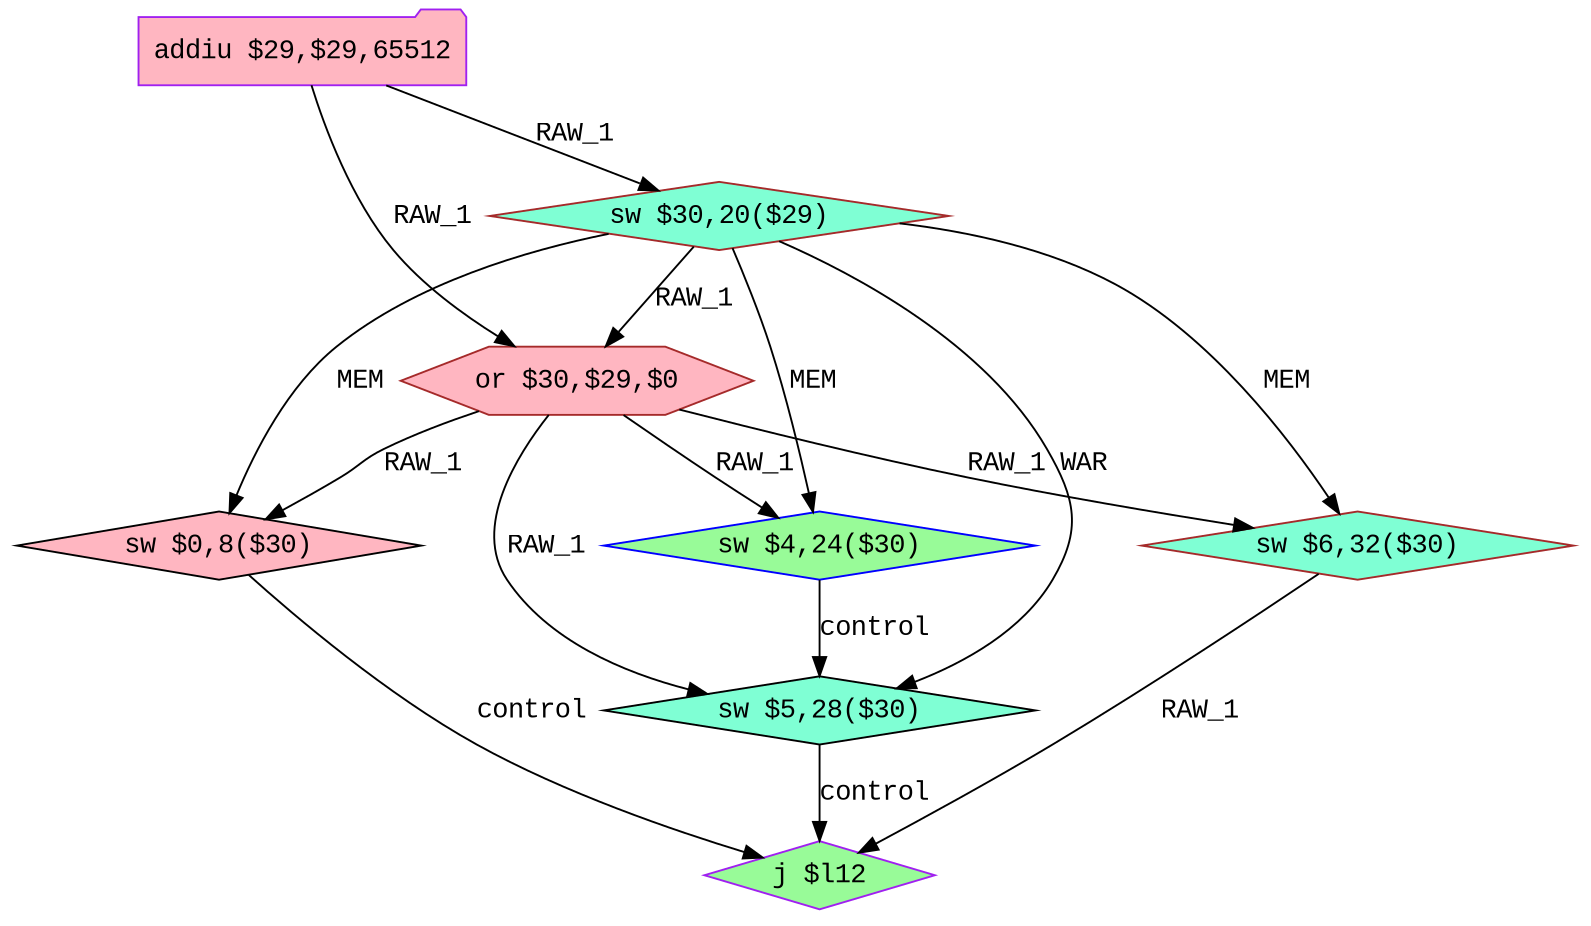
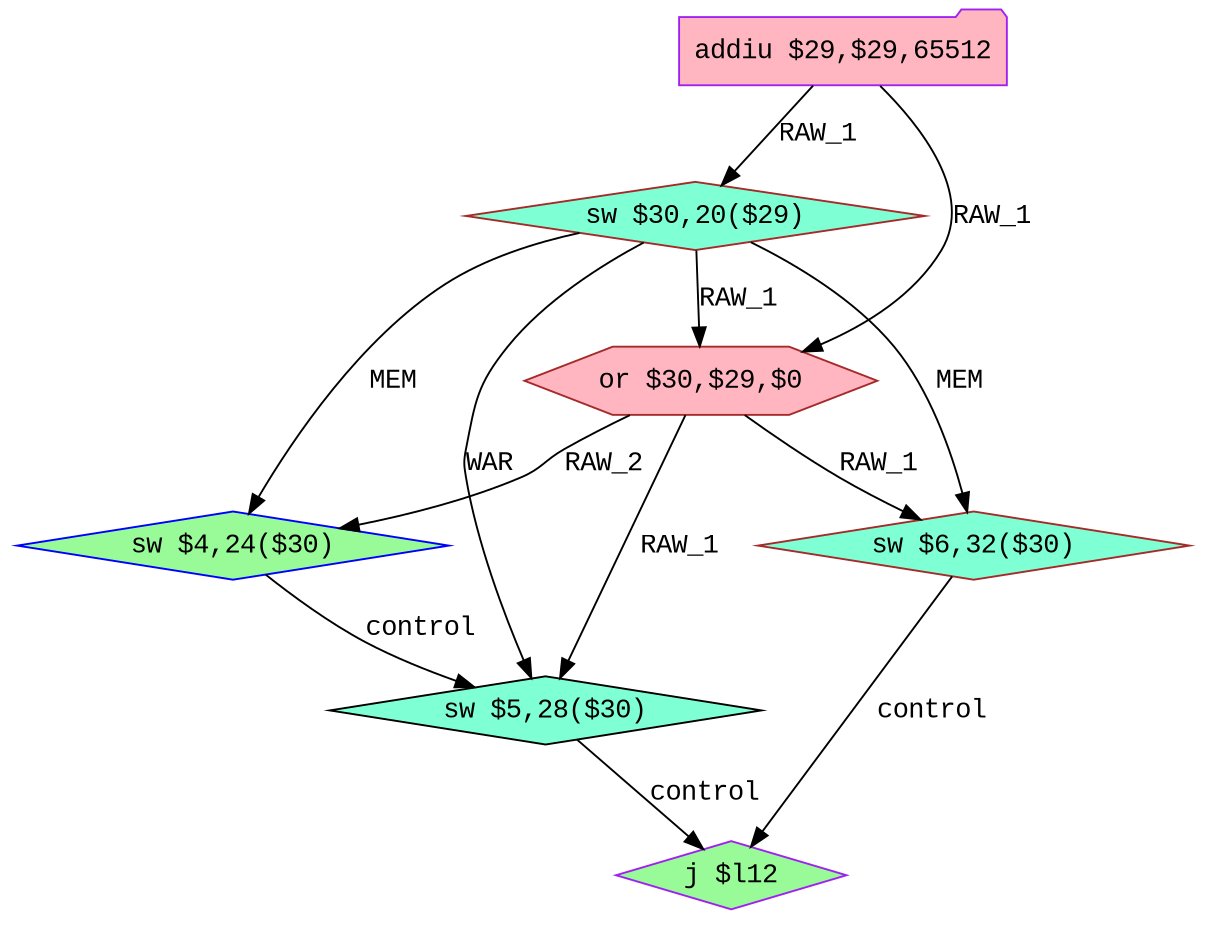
(755, 463) -> (604, 463)
(219, 546) -> none
(1200, 710) -> (932, 710)
